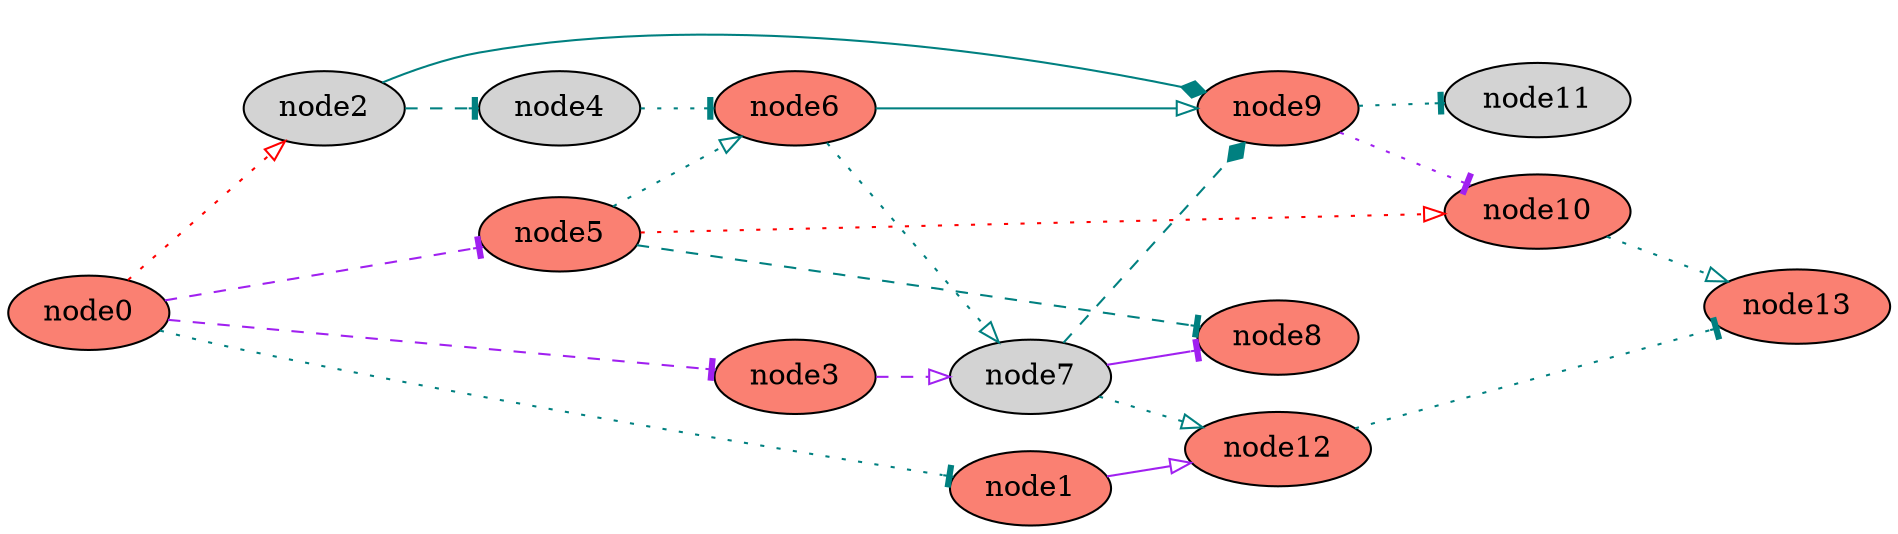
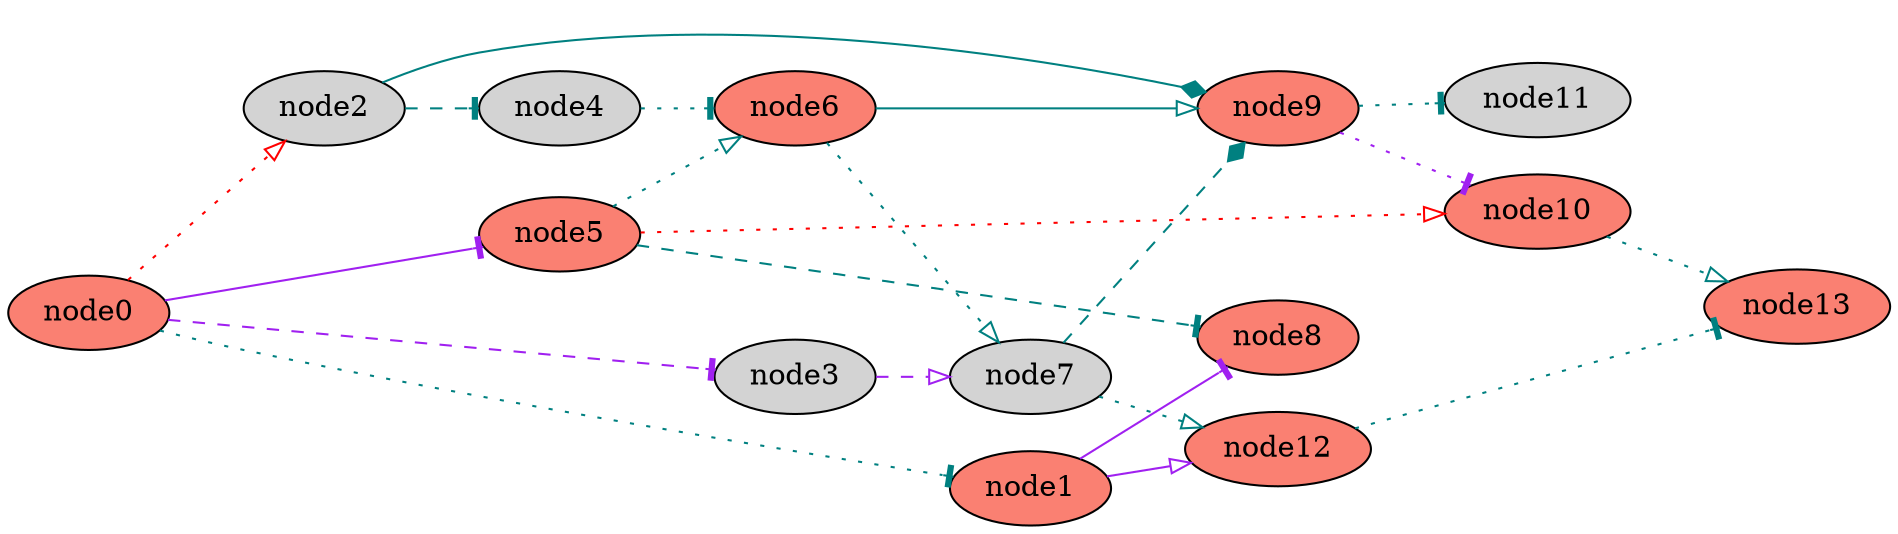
(319, 274) -> (319, 274)
(1149, 358) -> (1139, 422)
(795, 377) -> (795, 377)
